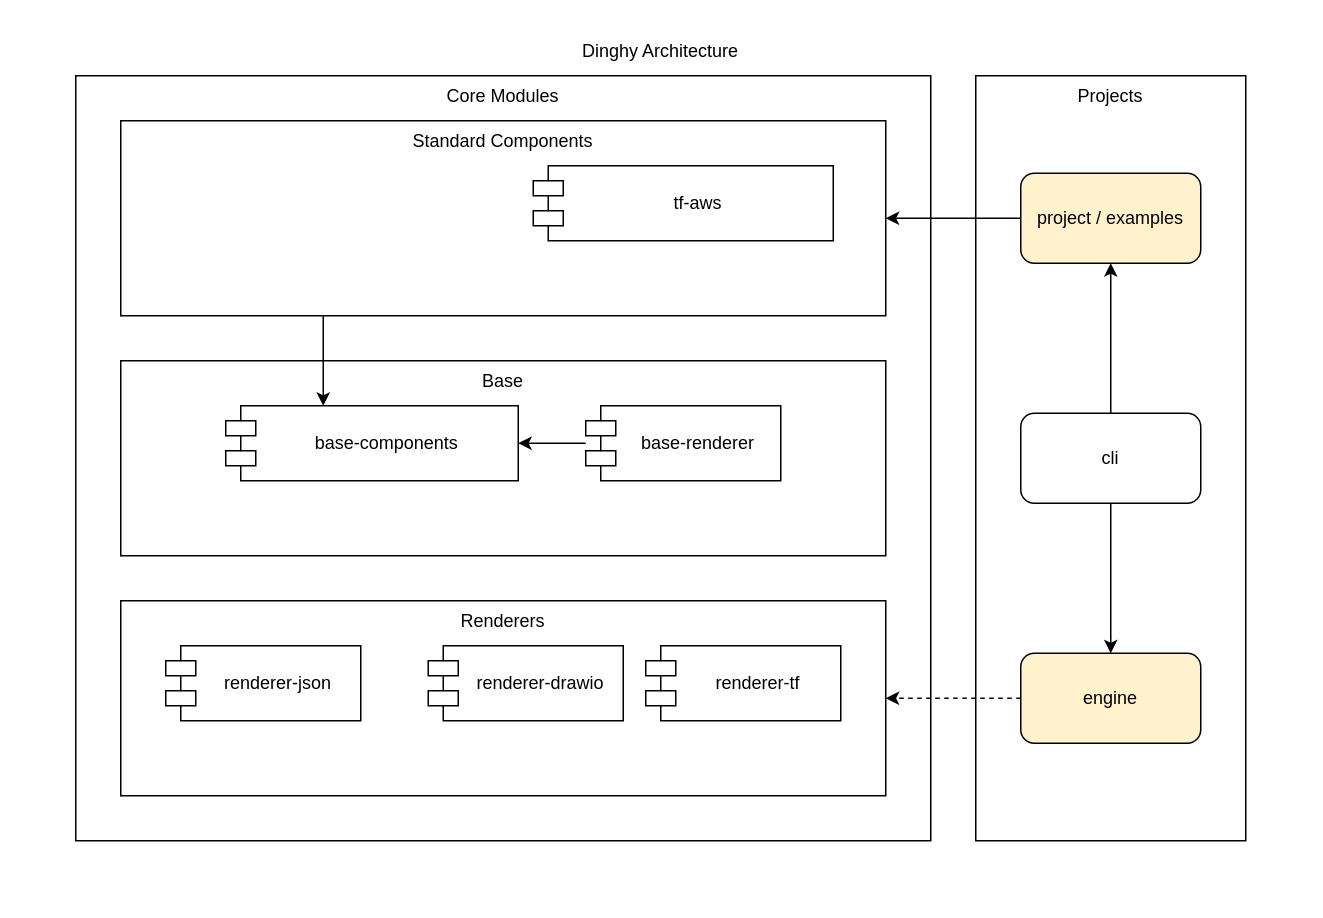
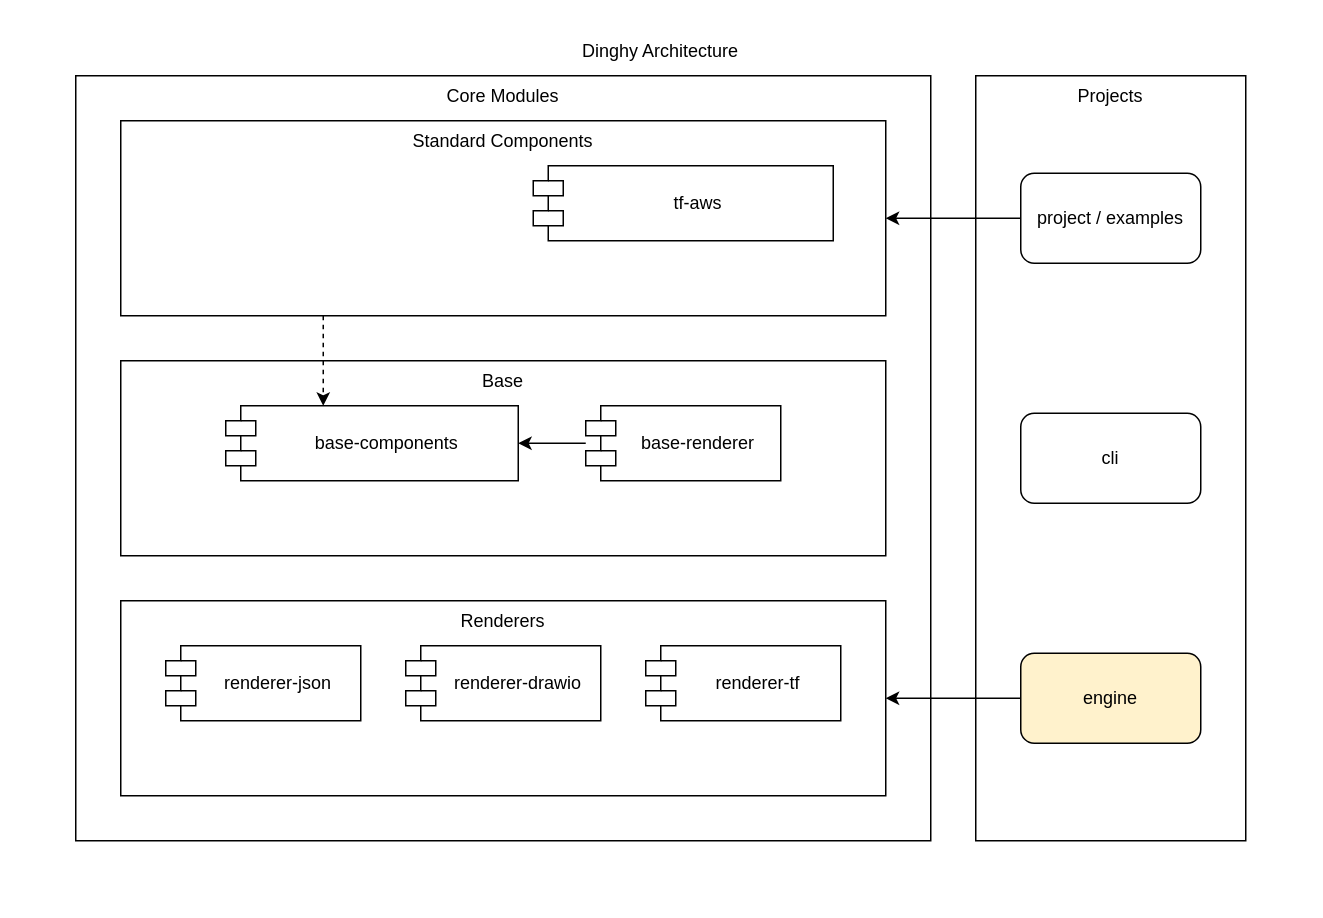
(1111, 218) -> (1111, 218)
(1111, 343) -> none
(323, 357) -> (323, 357)
(1111, 573) -> none
(526, 683) -> (503, 683)
(956, 698) -> (956, 698)
